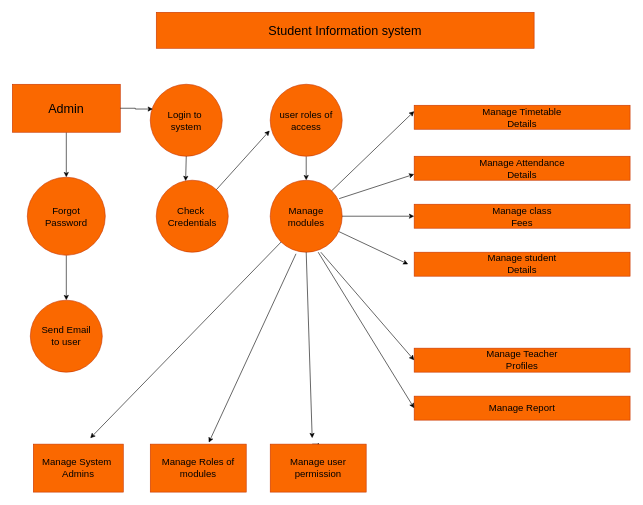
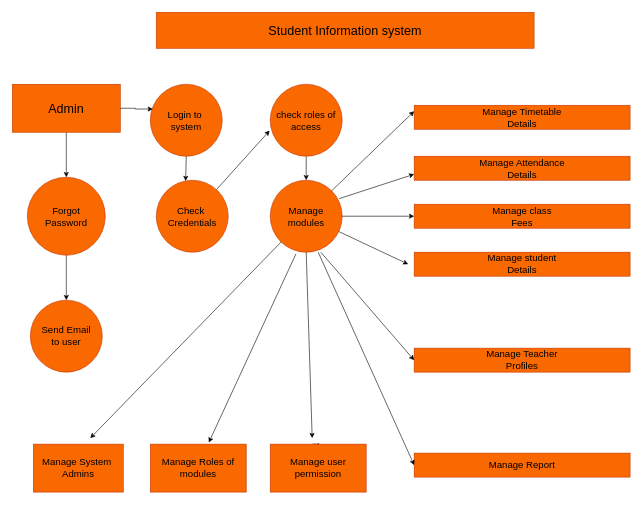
(306, 120) -> (306, 120)
(522, 408) -> (522, 465)
